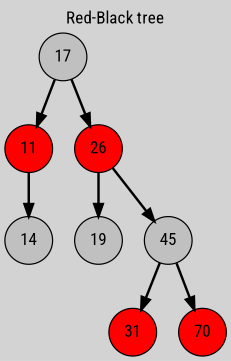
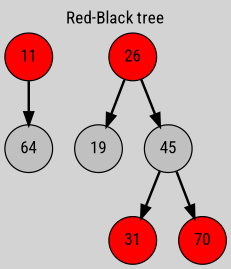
(63, 57) -> none
(29, 240) -> (29, 149)
